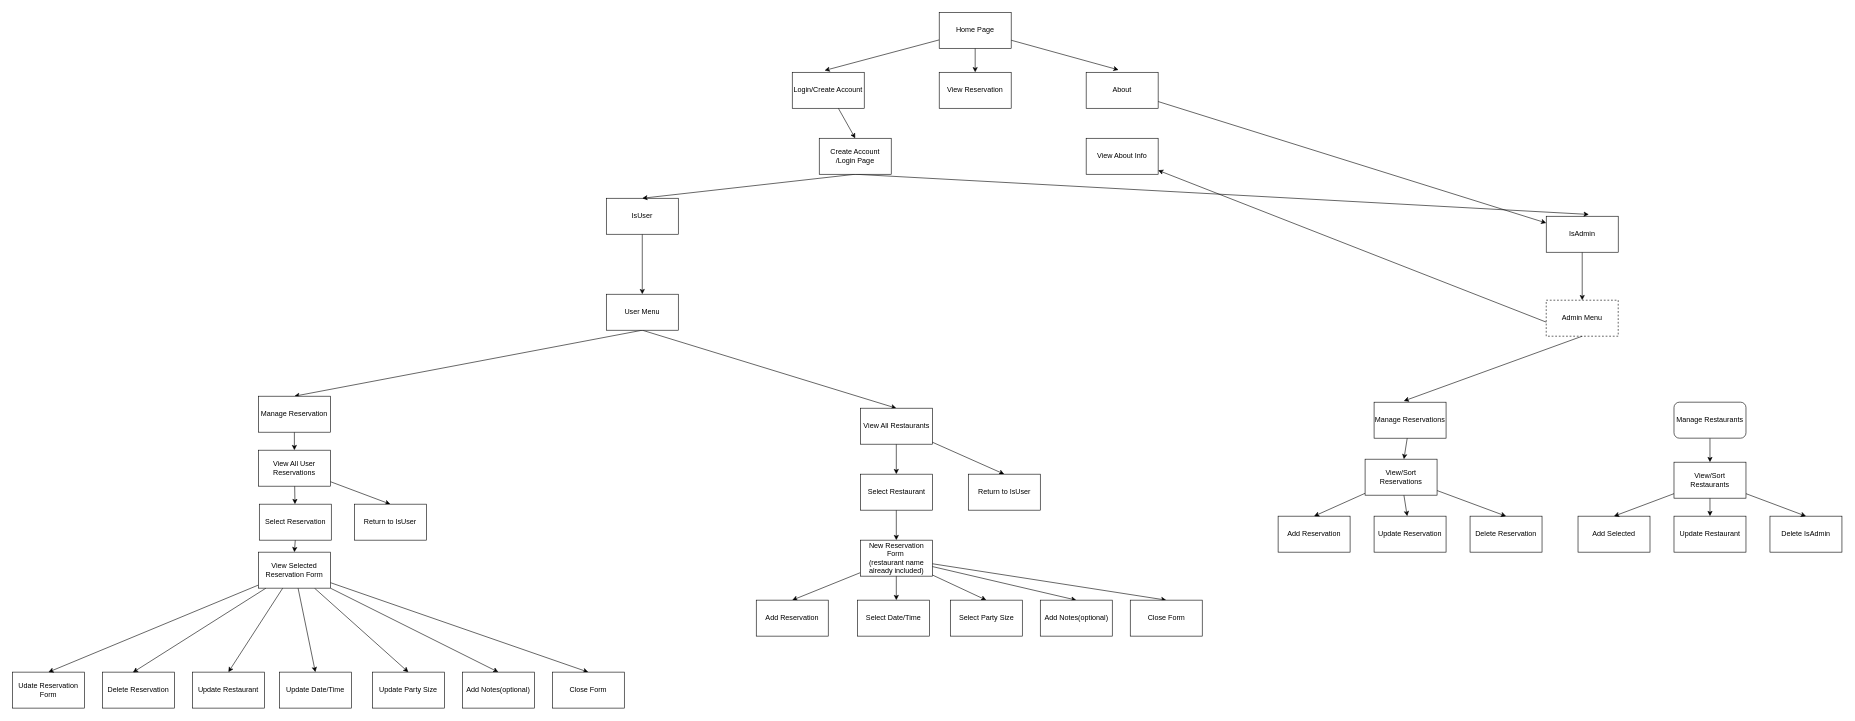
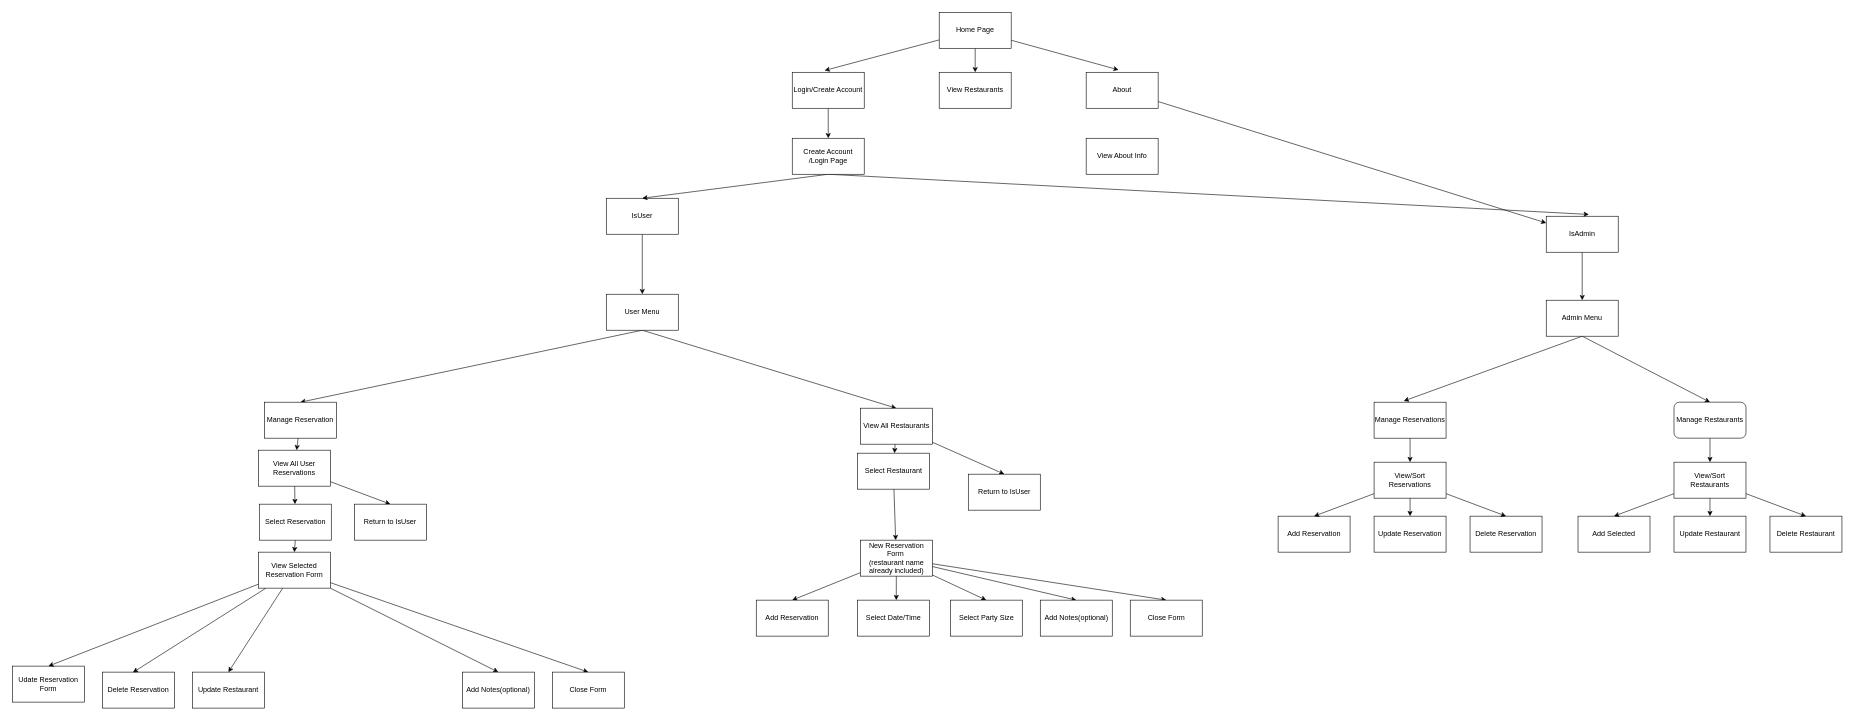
(975, 90) -> (975, 90)
(855, 156) -> (828, 156)
(1386, 259) -> (1652, 372)
(1583, 318) -> (1583, 318)
(294, 414) -> (300, 420)
(1401, 477) -> (1410, 480)
(896, 492) -> (893, 471)
(1806, 534) -> (1806, 534)
(306, 628) -> none
(361, 630) -> none
(48, 690) -> (48, 684)
(315, 690) -> none
(408, 690) -> none
